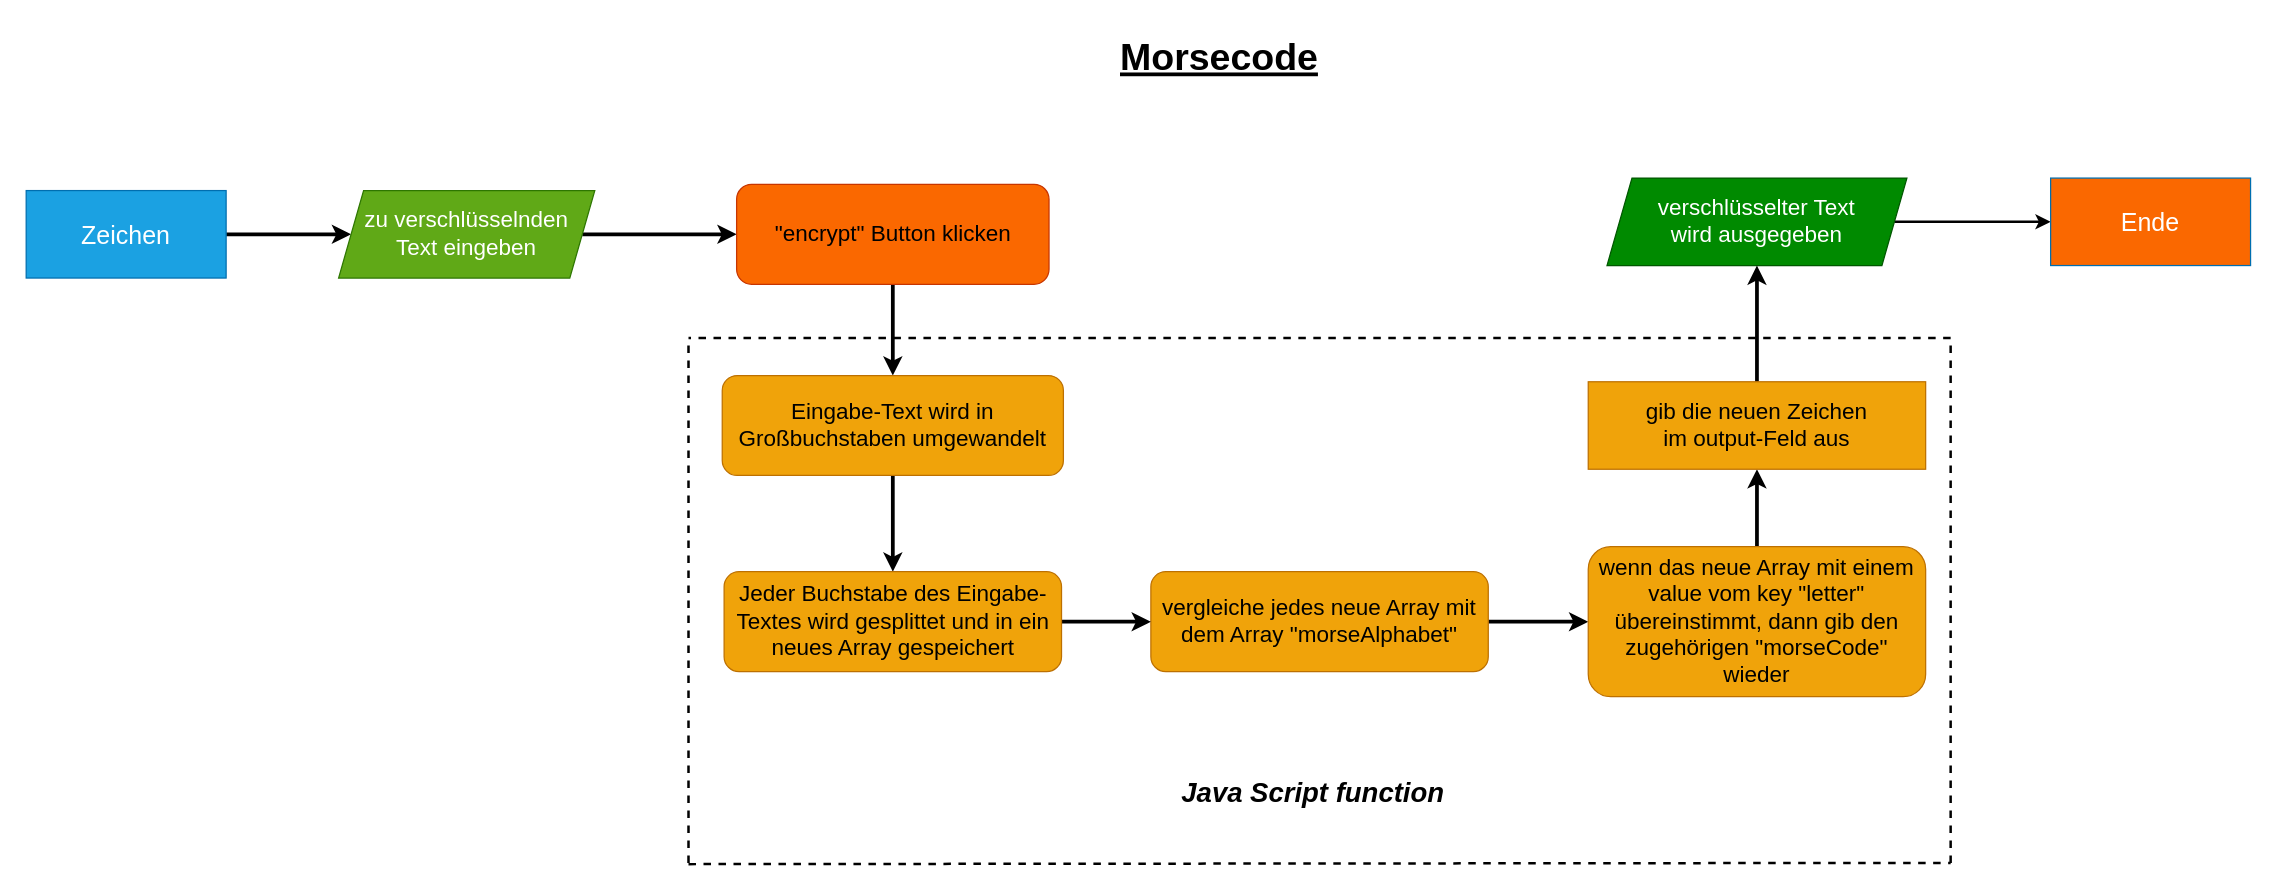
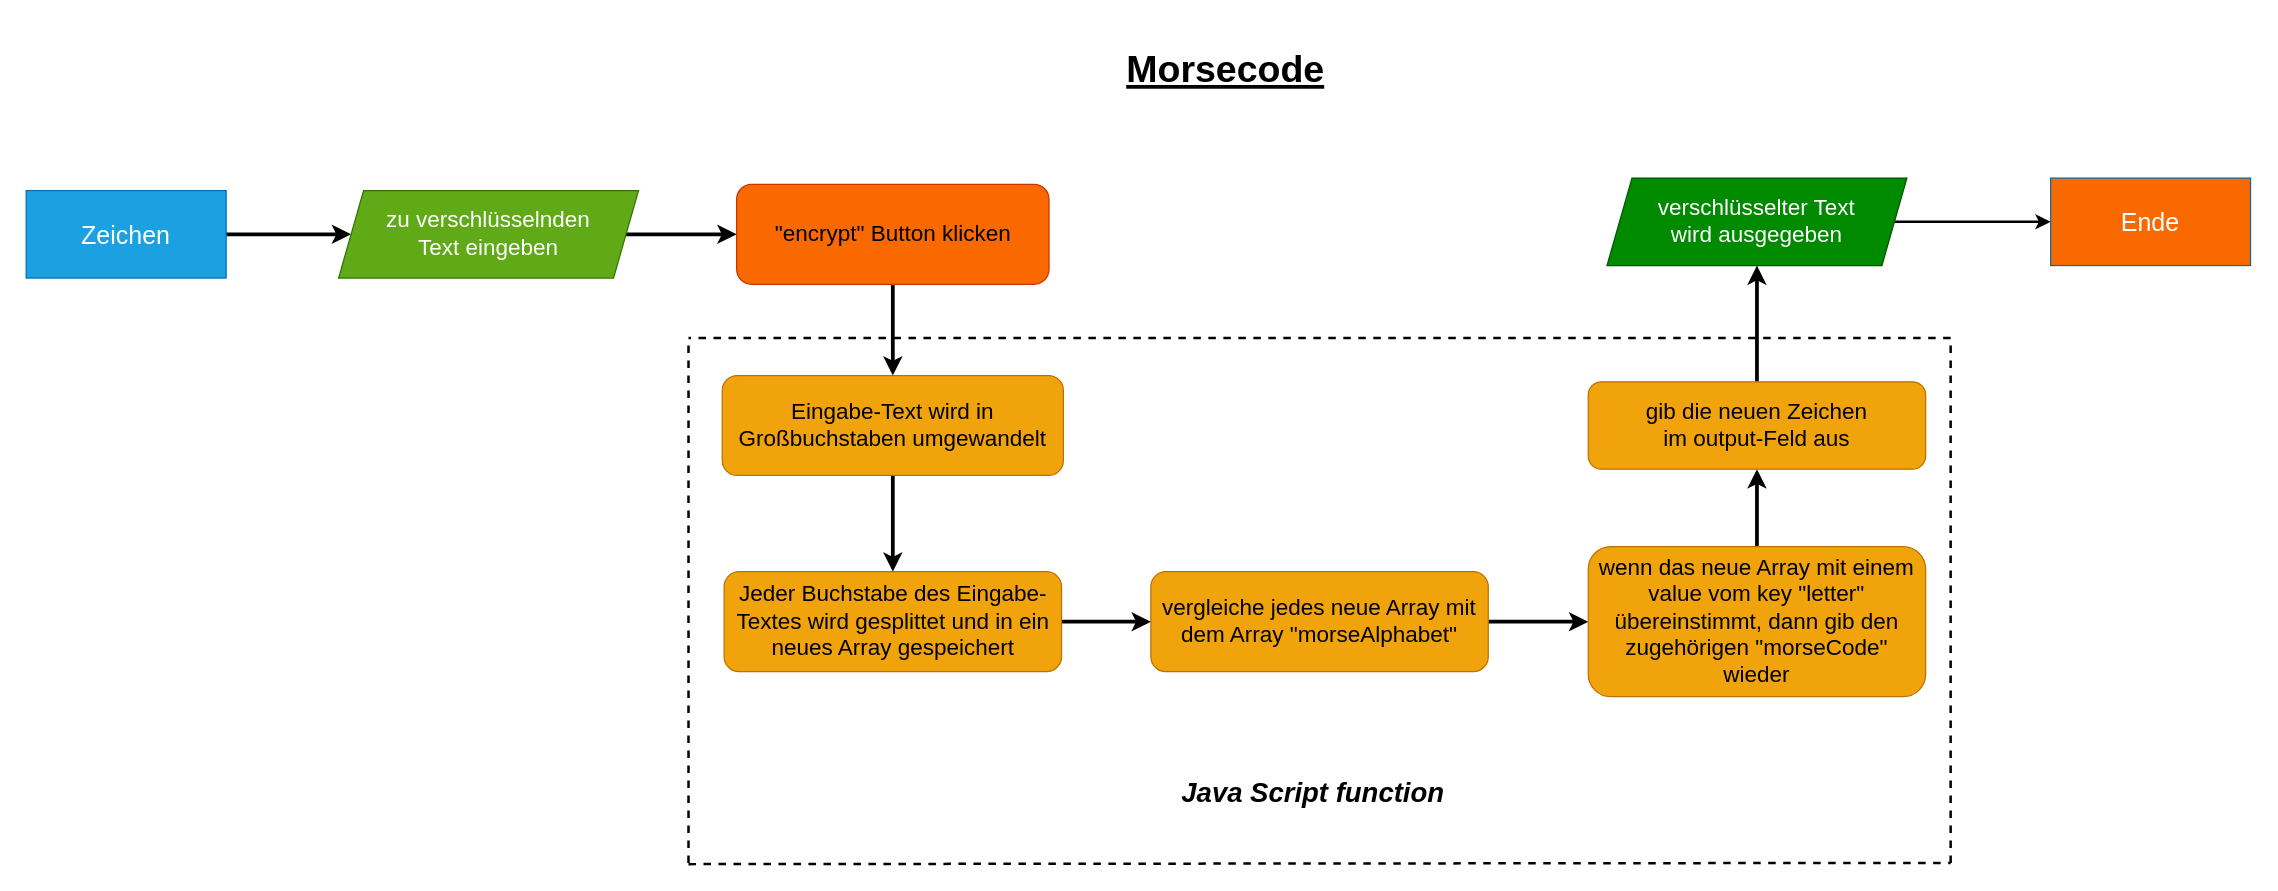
(1219, 57) -> (1226, 69)
(466, 234) -> (488, 234)
(1757, 426) -> (1757, 426)
